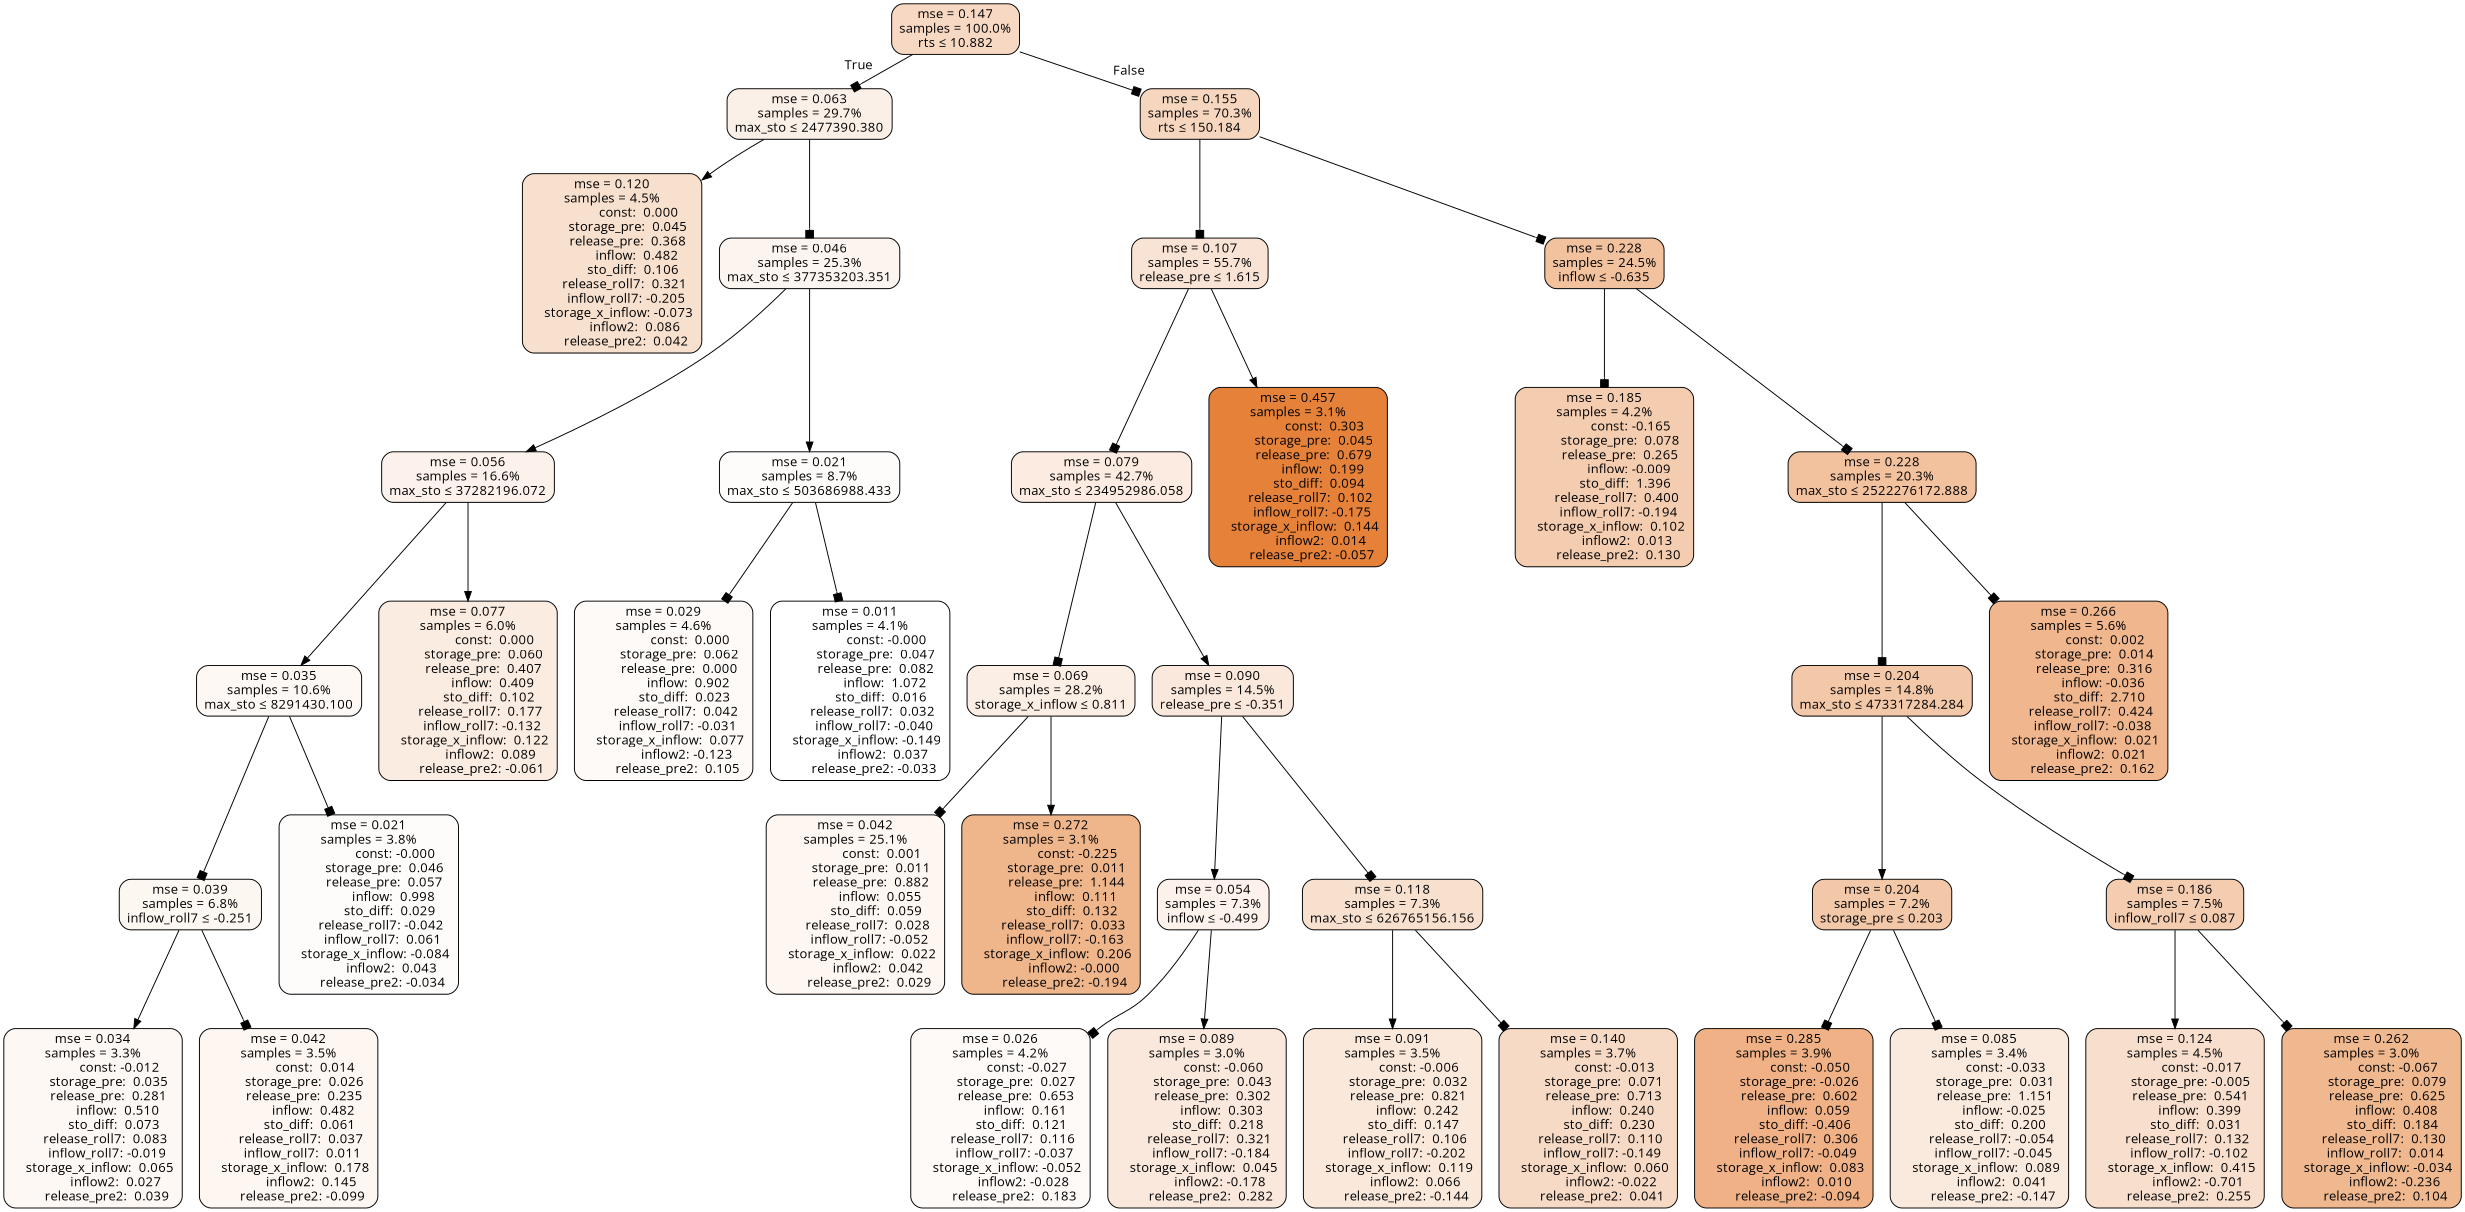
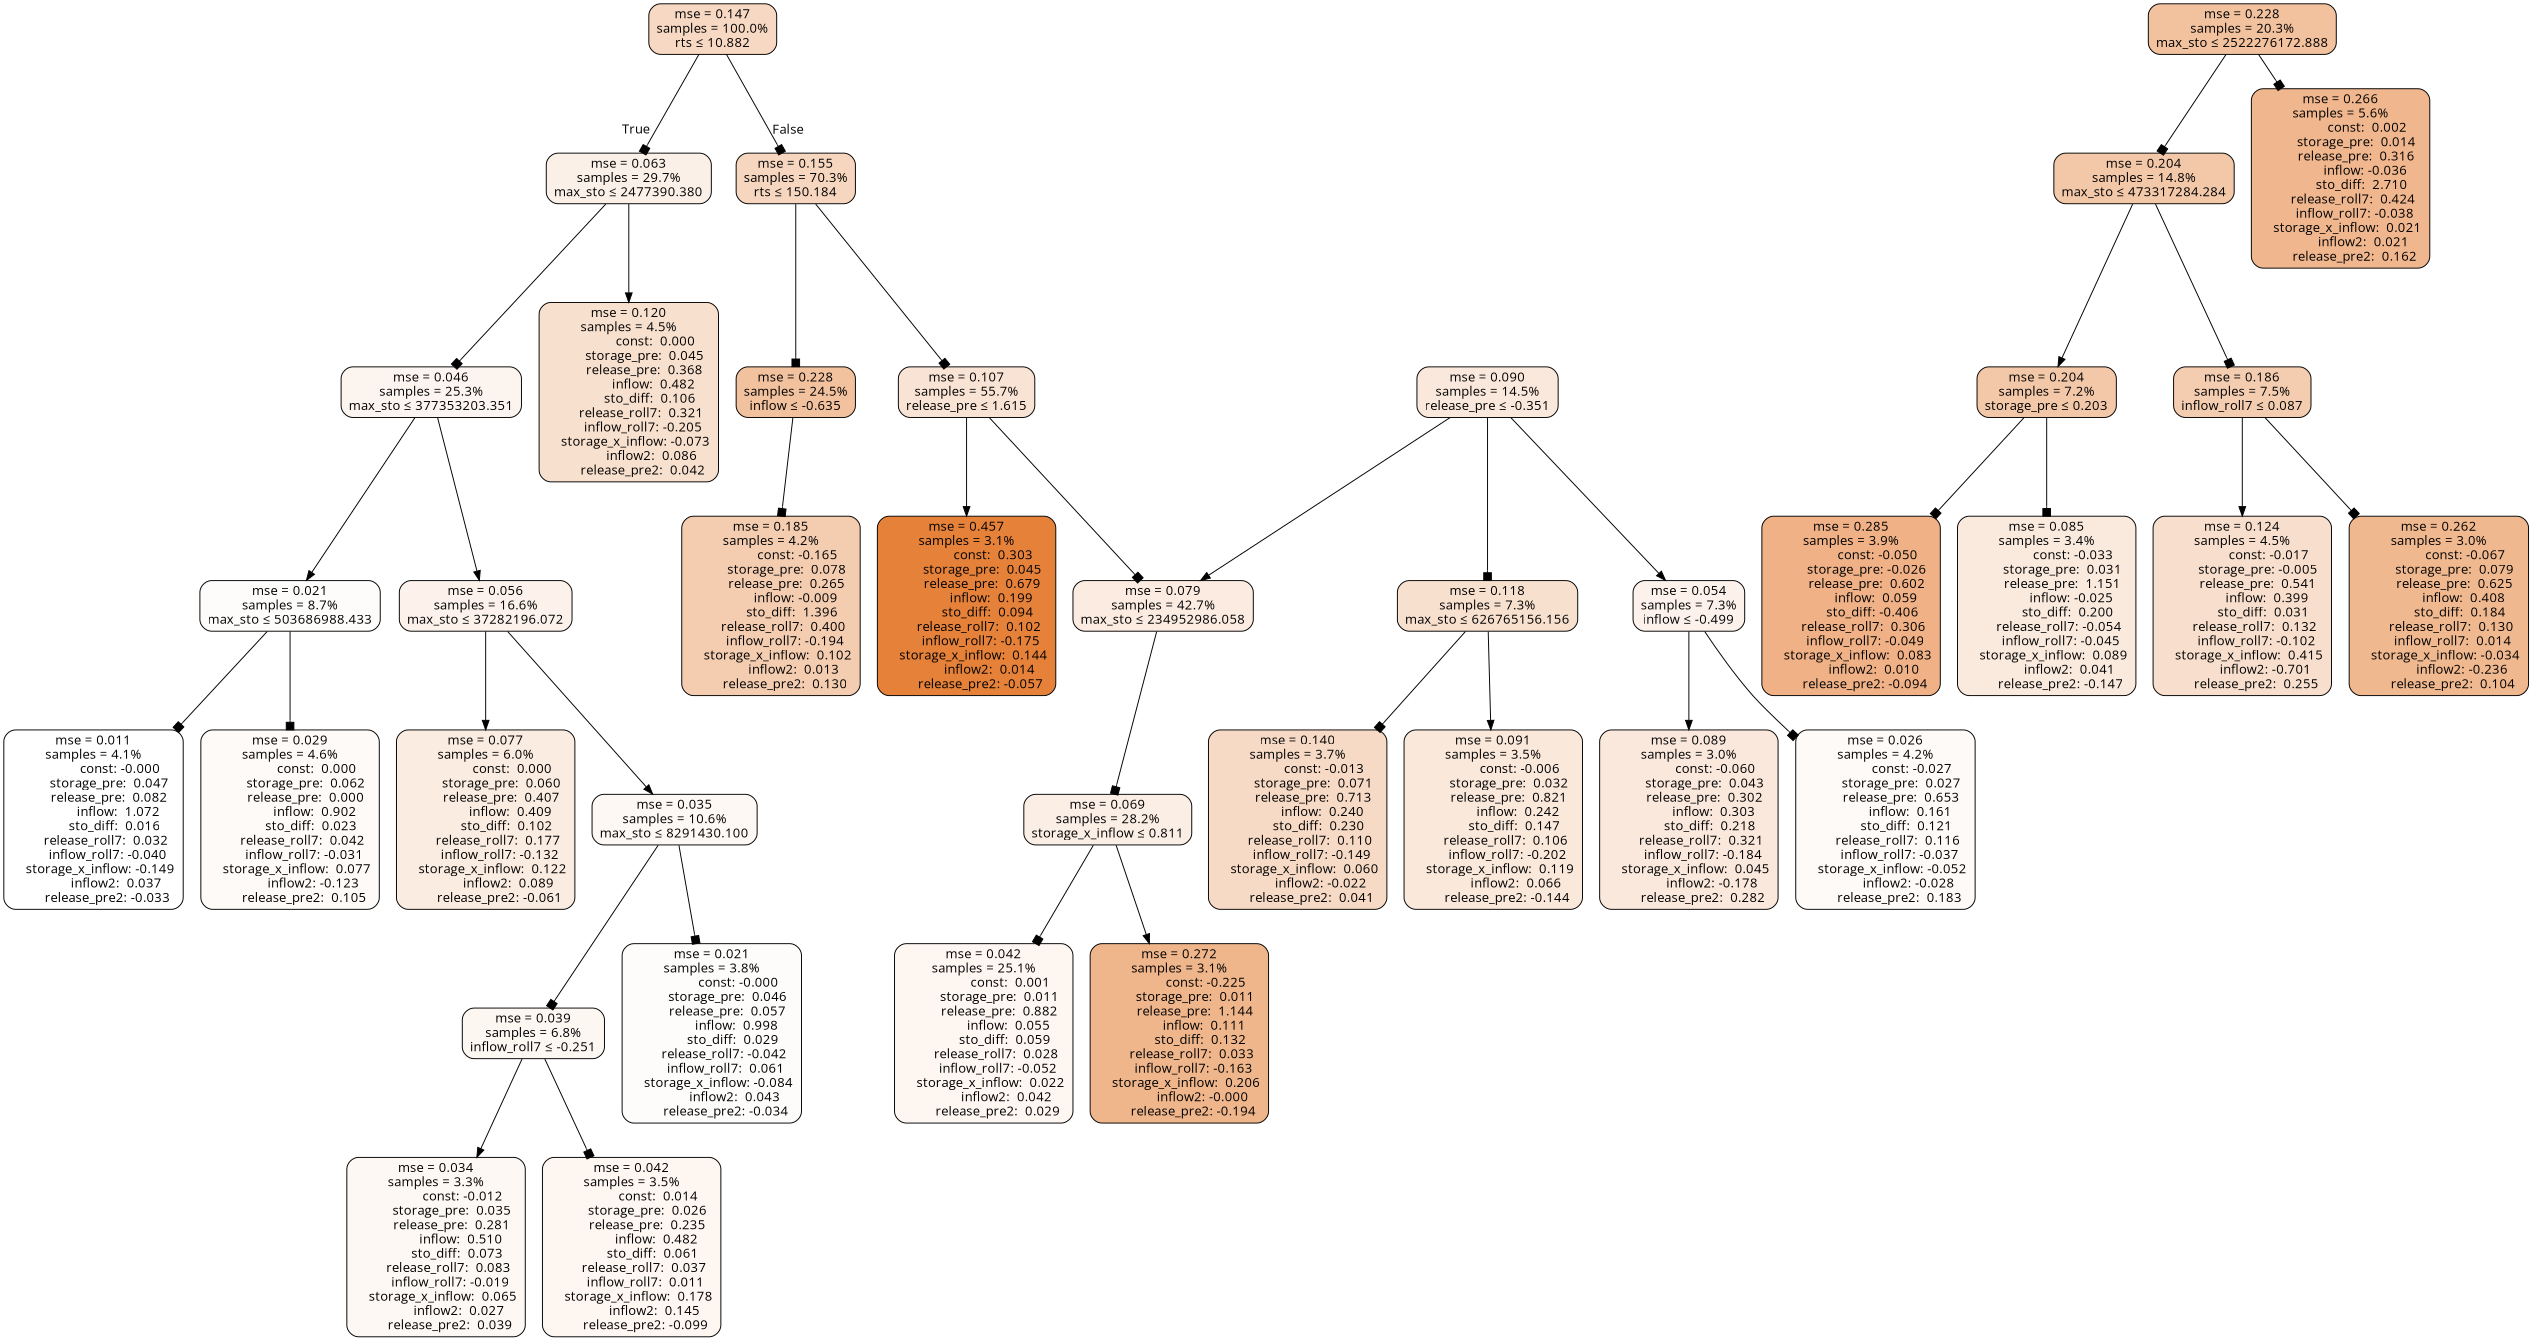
(1739, 367) -> none
(1160, 580) -> (1329, 496)
